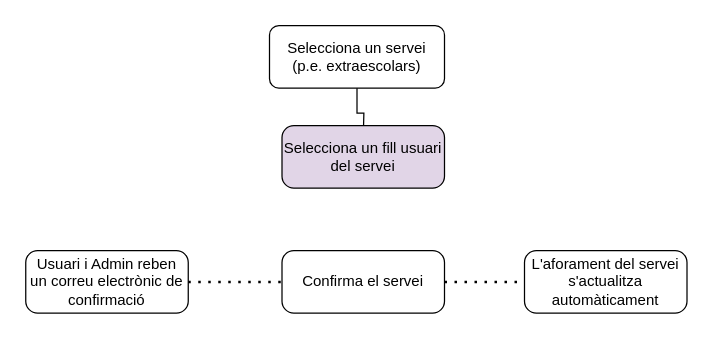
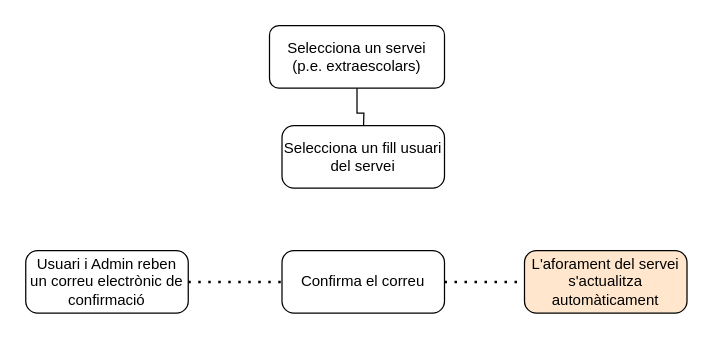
(363, 157) -> (363, 157)
(363, 282) -> (363, 282)
(606, 282) -> (606, 282)
